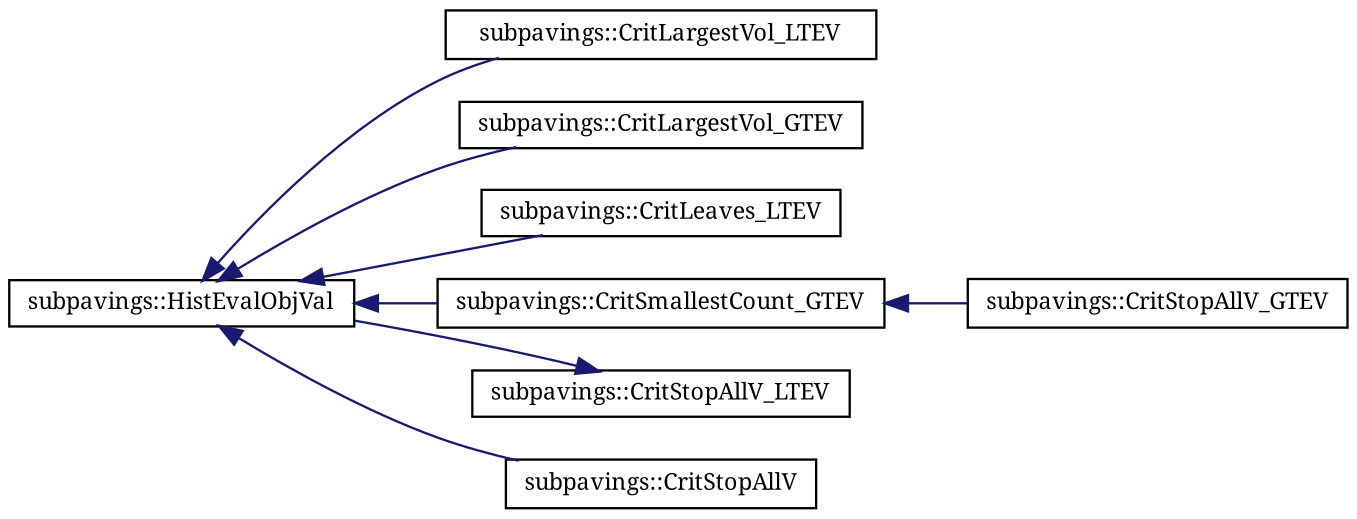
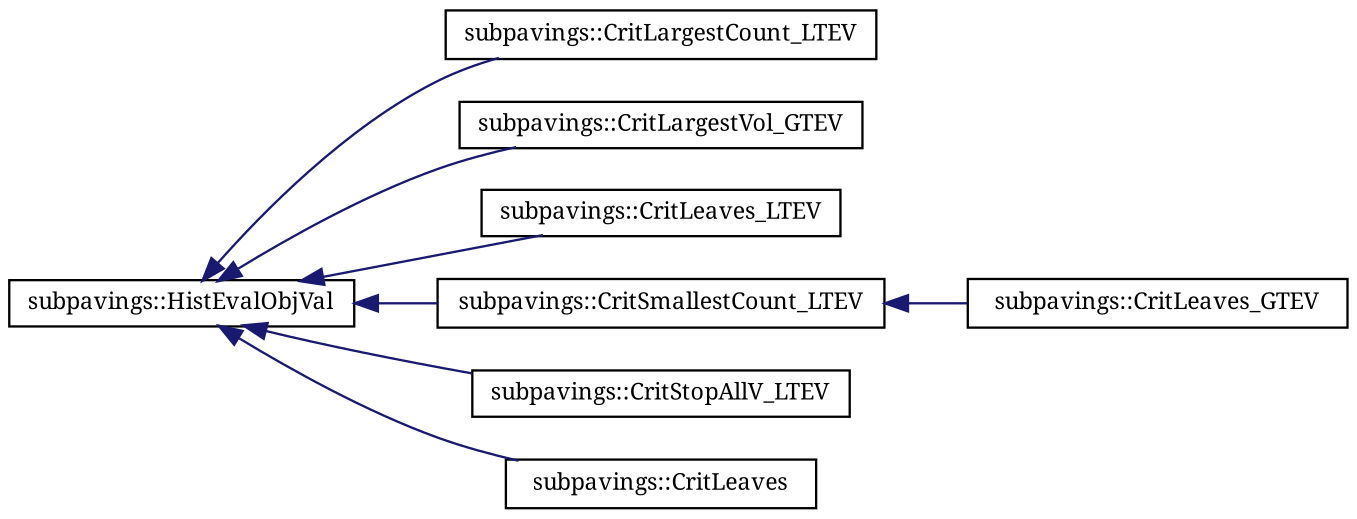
(661, 35) -> (661, 35)
(661, 303) -> (661, 303)
(1158, 303) -> (1158, 303)
(466, 342) -> (368, 354)
(661, 484) -> (661, 484)
